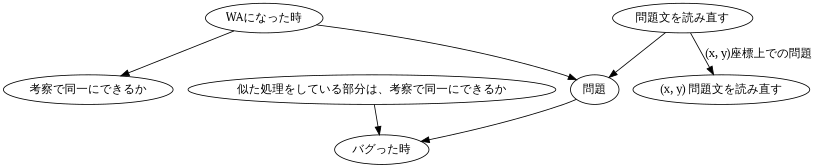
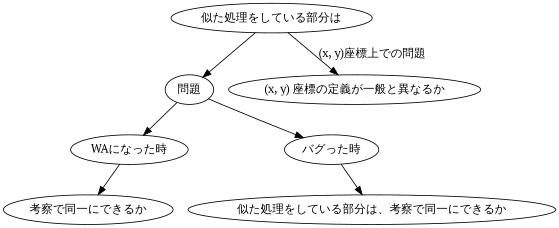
(683, 18) -> (272, 18)
(444, 45) -> (163, 116)
(721, 90) -> (355, 90)
(376, 116) -> (349, 176)
